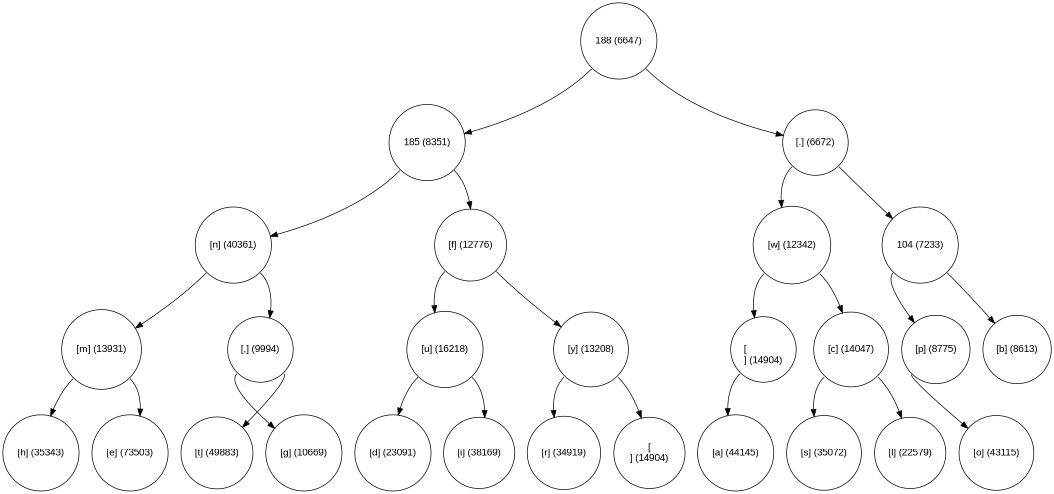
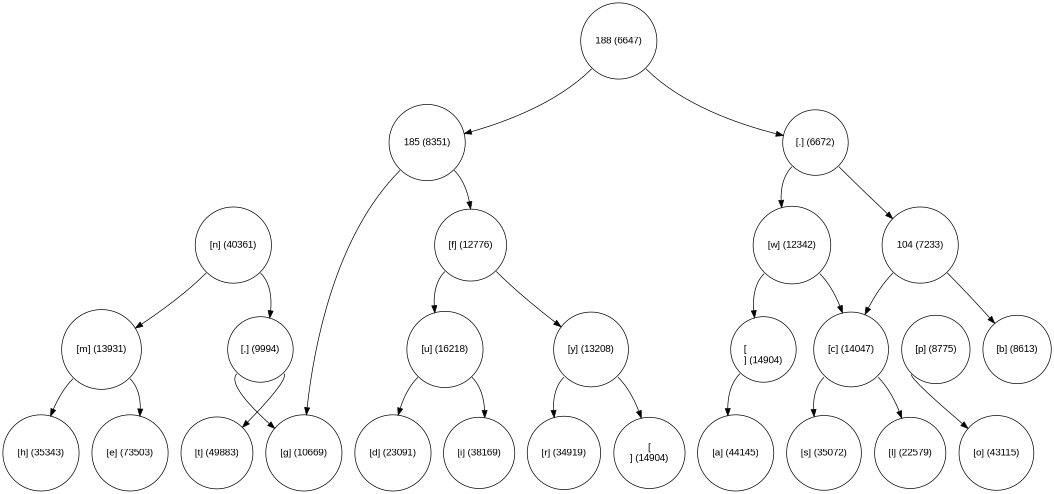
(343, 210) -> (335, 281)
(897, 296) -> (879, 290)
